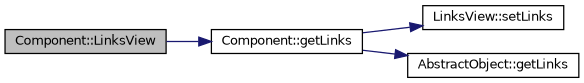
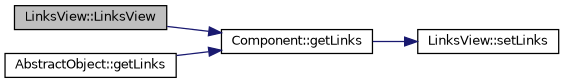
(86, 42) -> (91, 18)
(379, 52) -> (193, 54)
